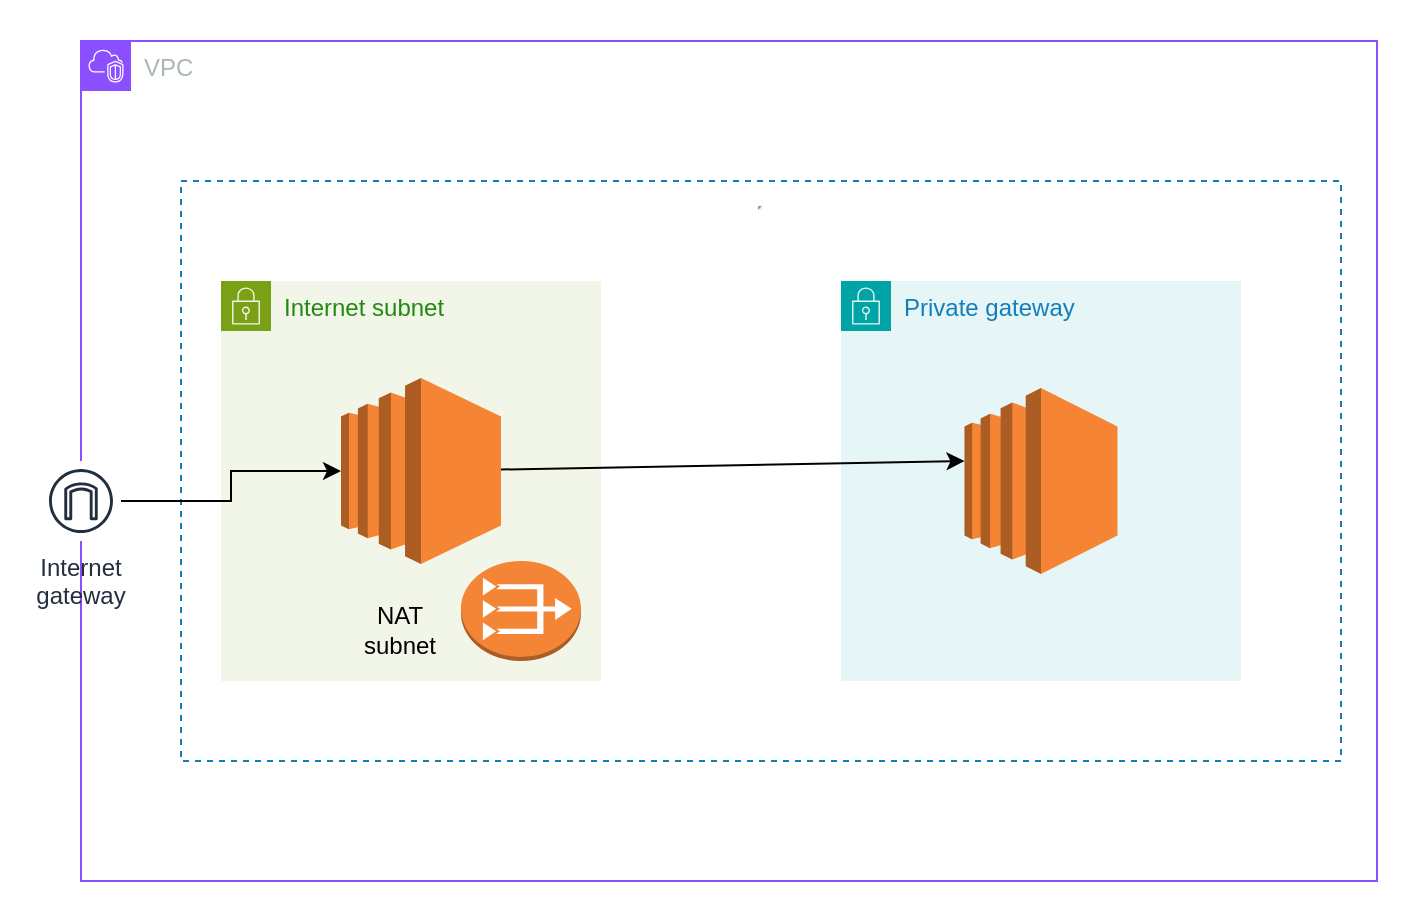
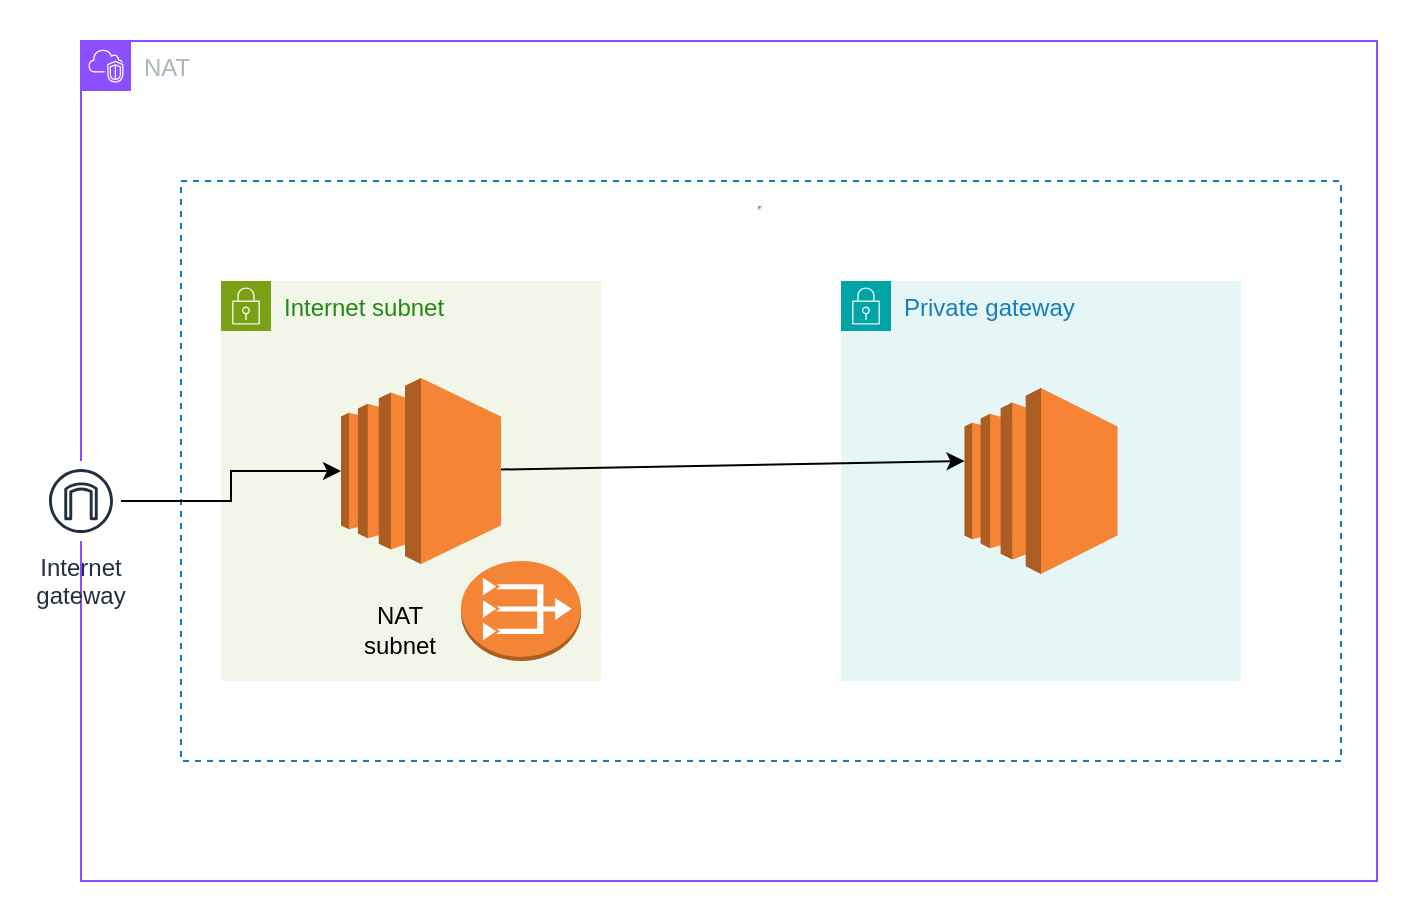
(165, 69) -> (165, 69)
